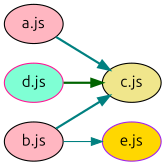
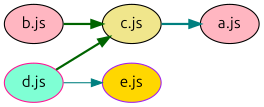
(78, 50) -> (175, 24)
(78, 115) -> (77, 24)
(77, 142) -> (77, 83)
